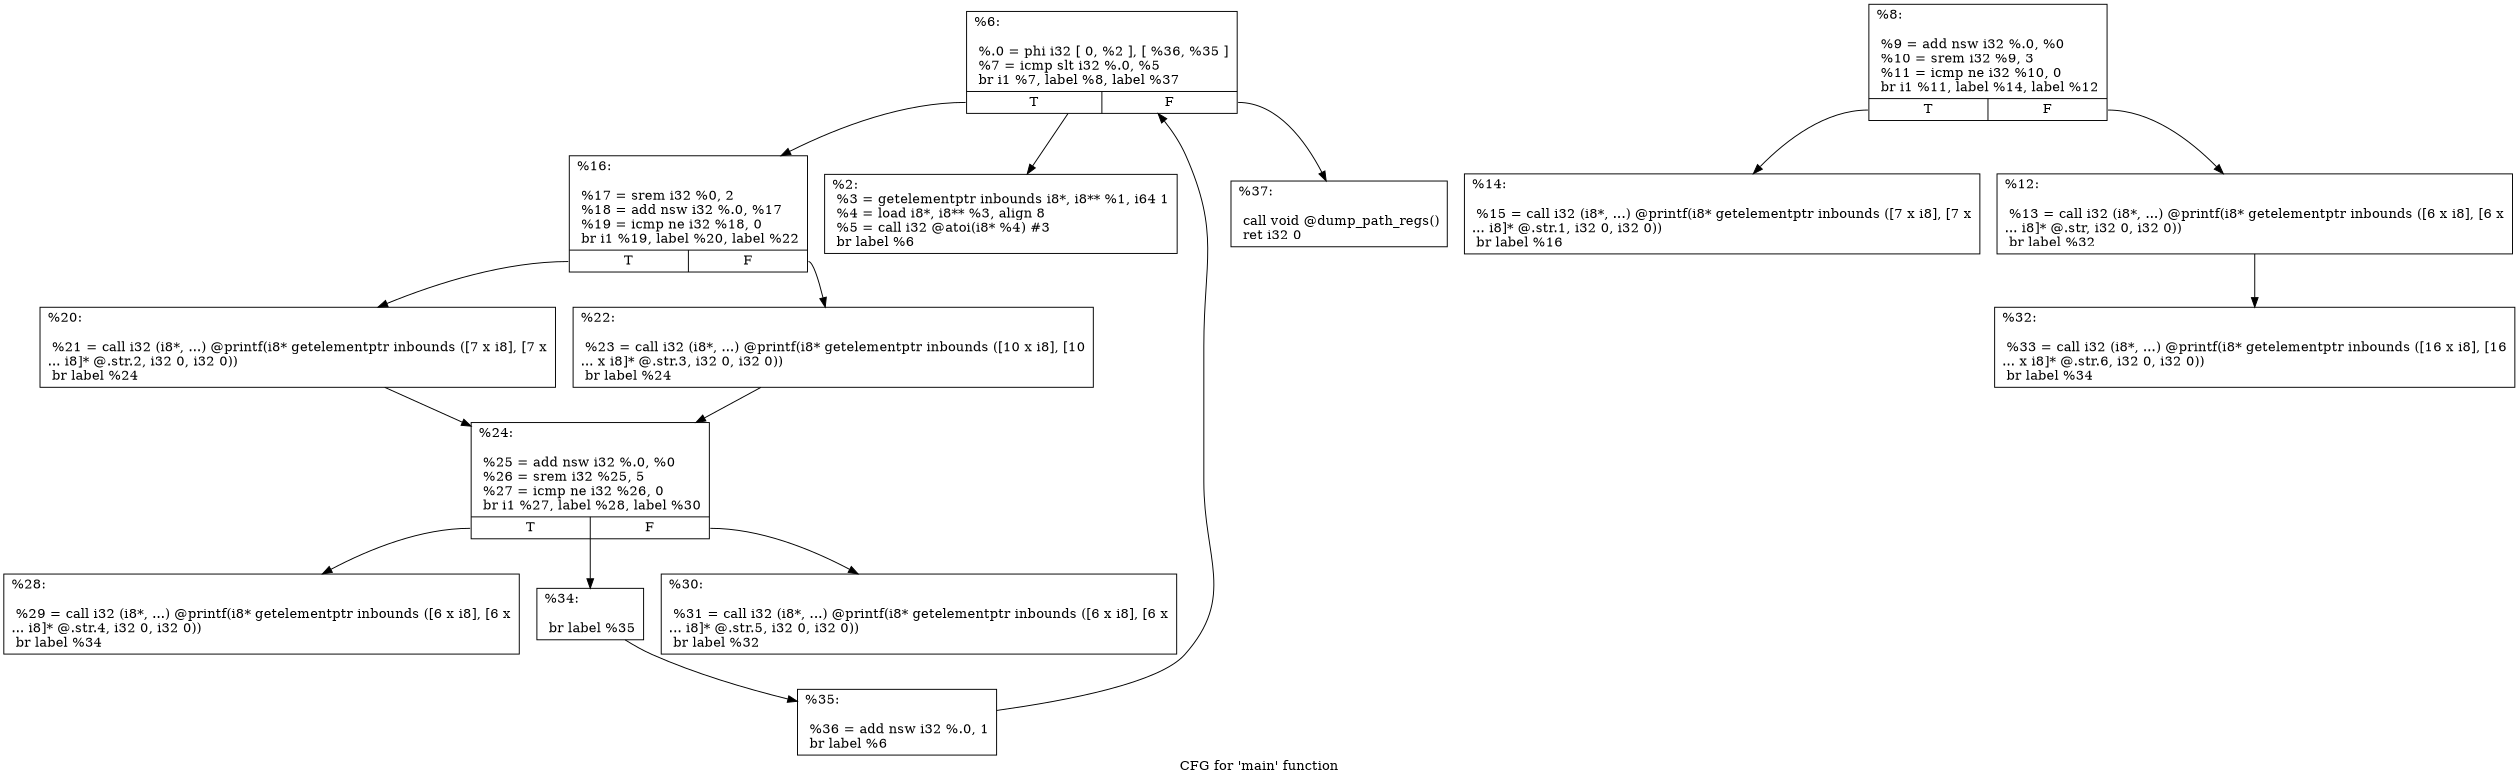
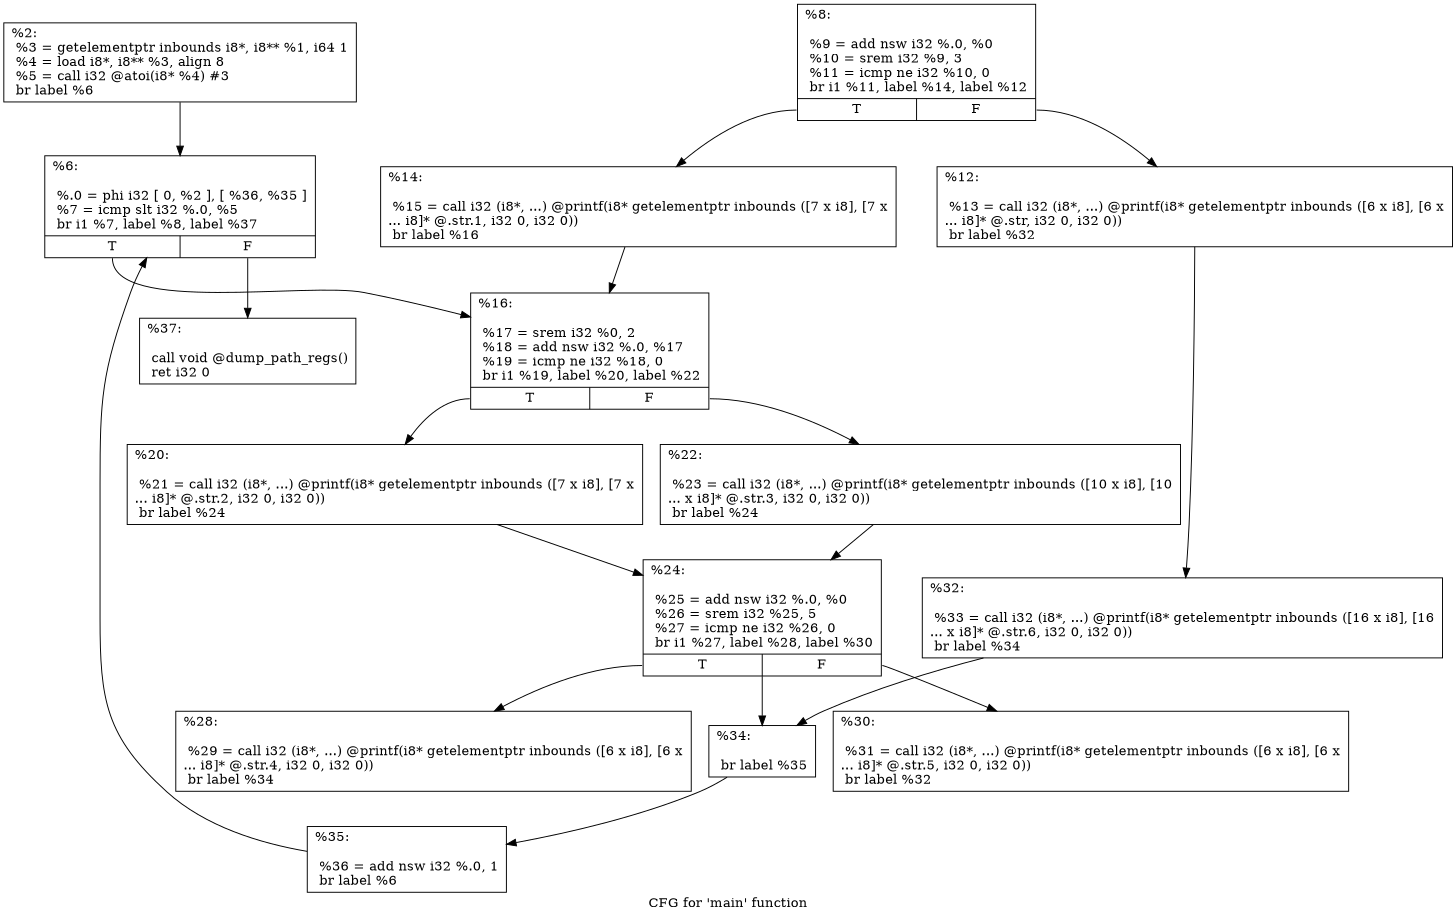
(1050, 140) -> (180, 124)
none -> (619, 265)
none -> (893, 685)
